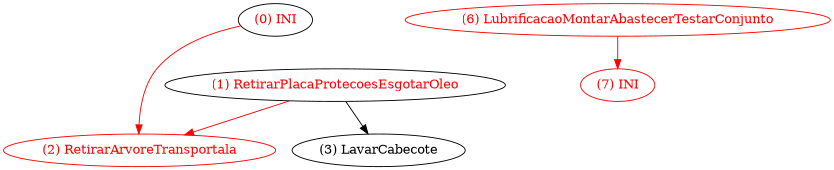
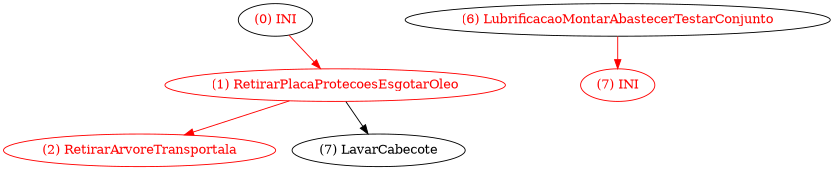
(618, 20) -> (618, 20)
(170, 56) -> (301, 48)
(335, 85) -> (335, 85)
(379, 150) -> (379, 150)
